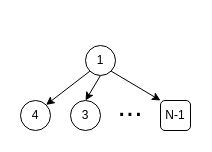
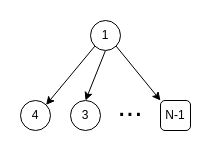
(101, 61) -> (106, 36)
